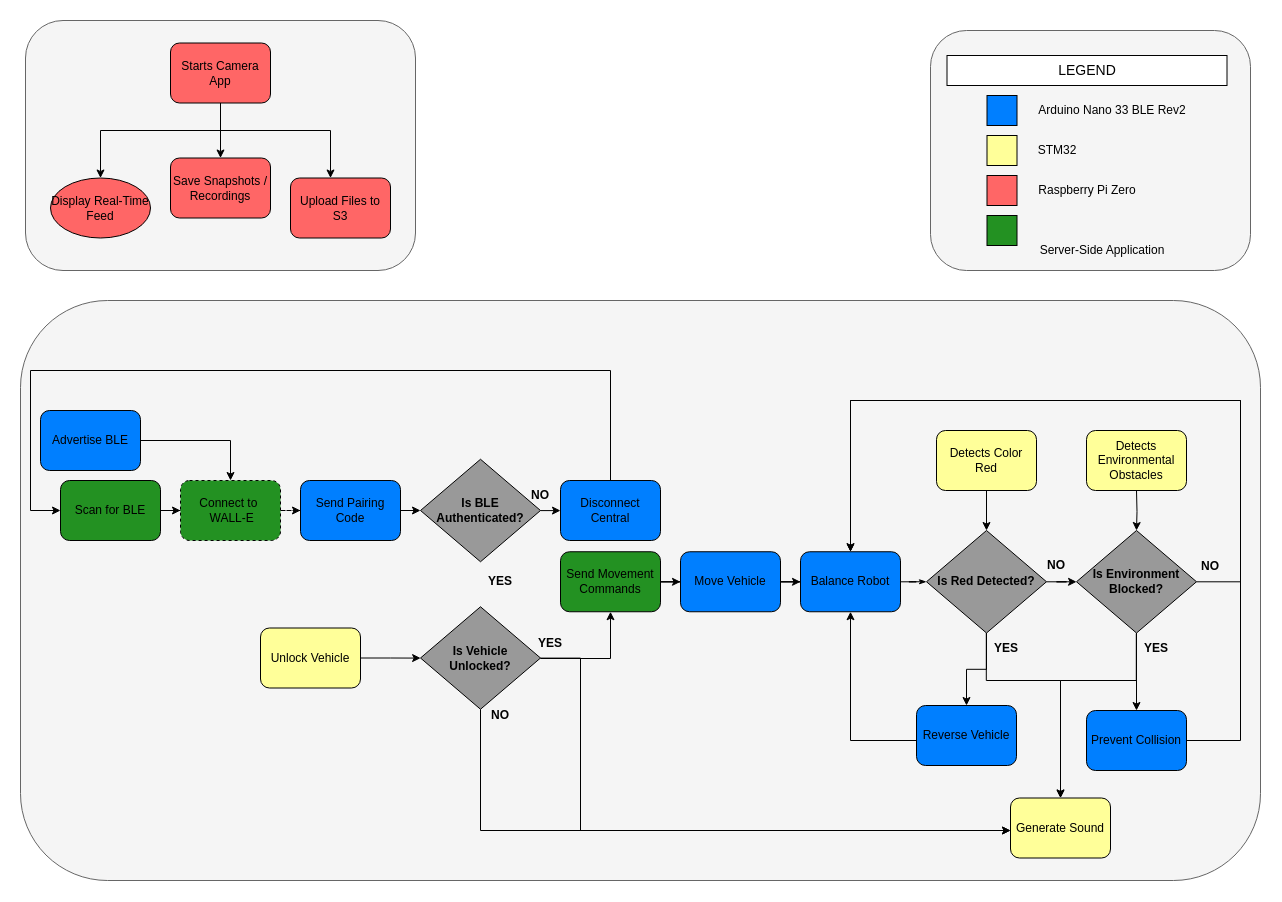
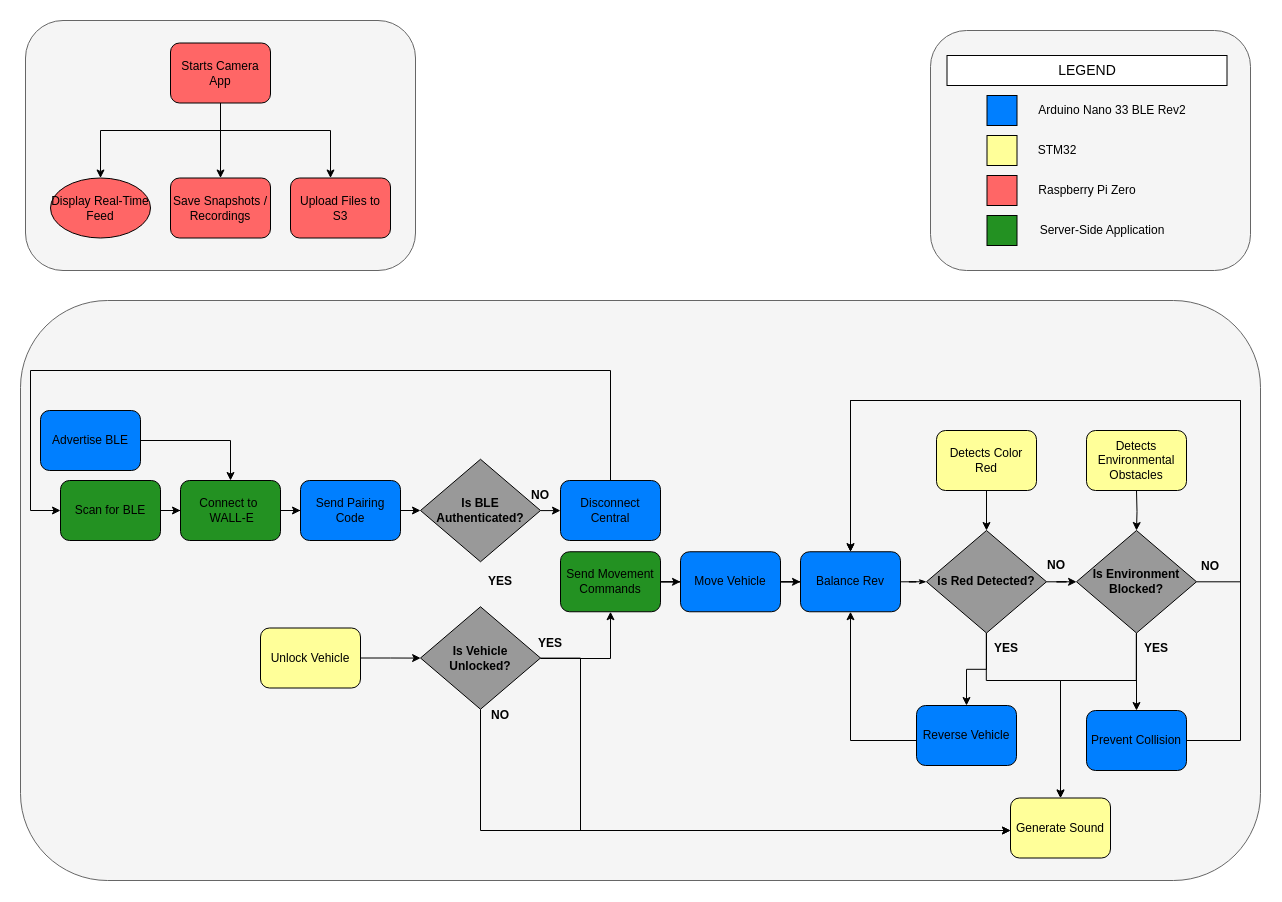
(221, 188) -> (221, 208)
(1102, 251) -> (1102, 231)
(231, 511) -> (231, 511)
(282, 511) -> (282, 511)
(851, 582) -> (851, 582)
